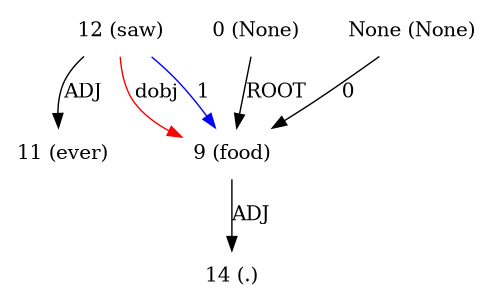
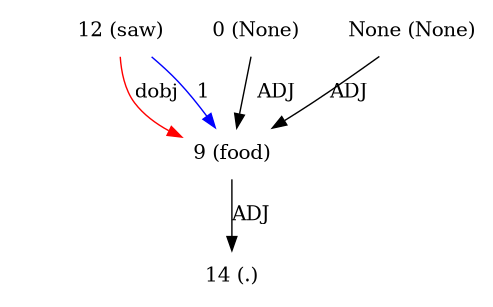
(276, 92) -> (276, 92)
(349, 92) -> (349, 92)
(63, 154) -> none
